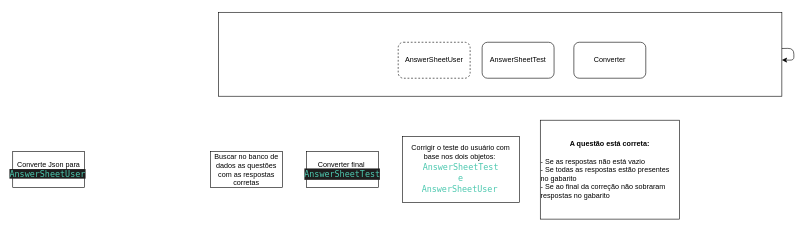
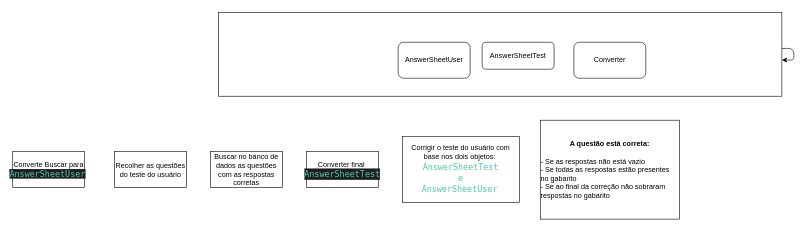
(434, 60) -> (434, 60)
(518, 60) -> (518, 56)
(48, 170) -> (48, 170)
none -> (150, 170)
